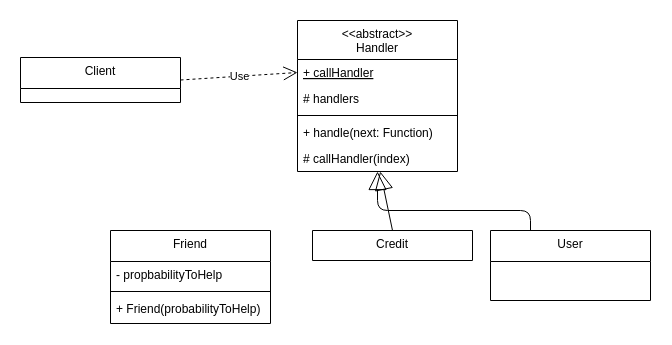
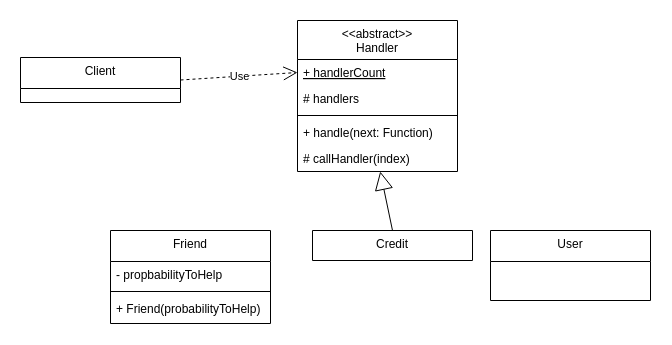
(340, 73) -> (347, 73)
(455, 211) -> none
